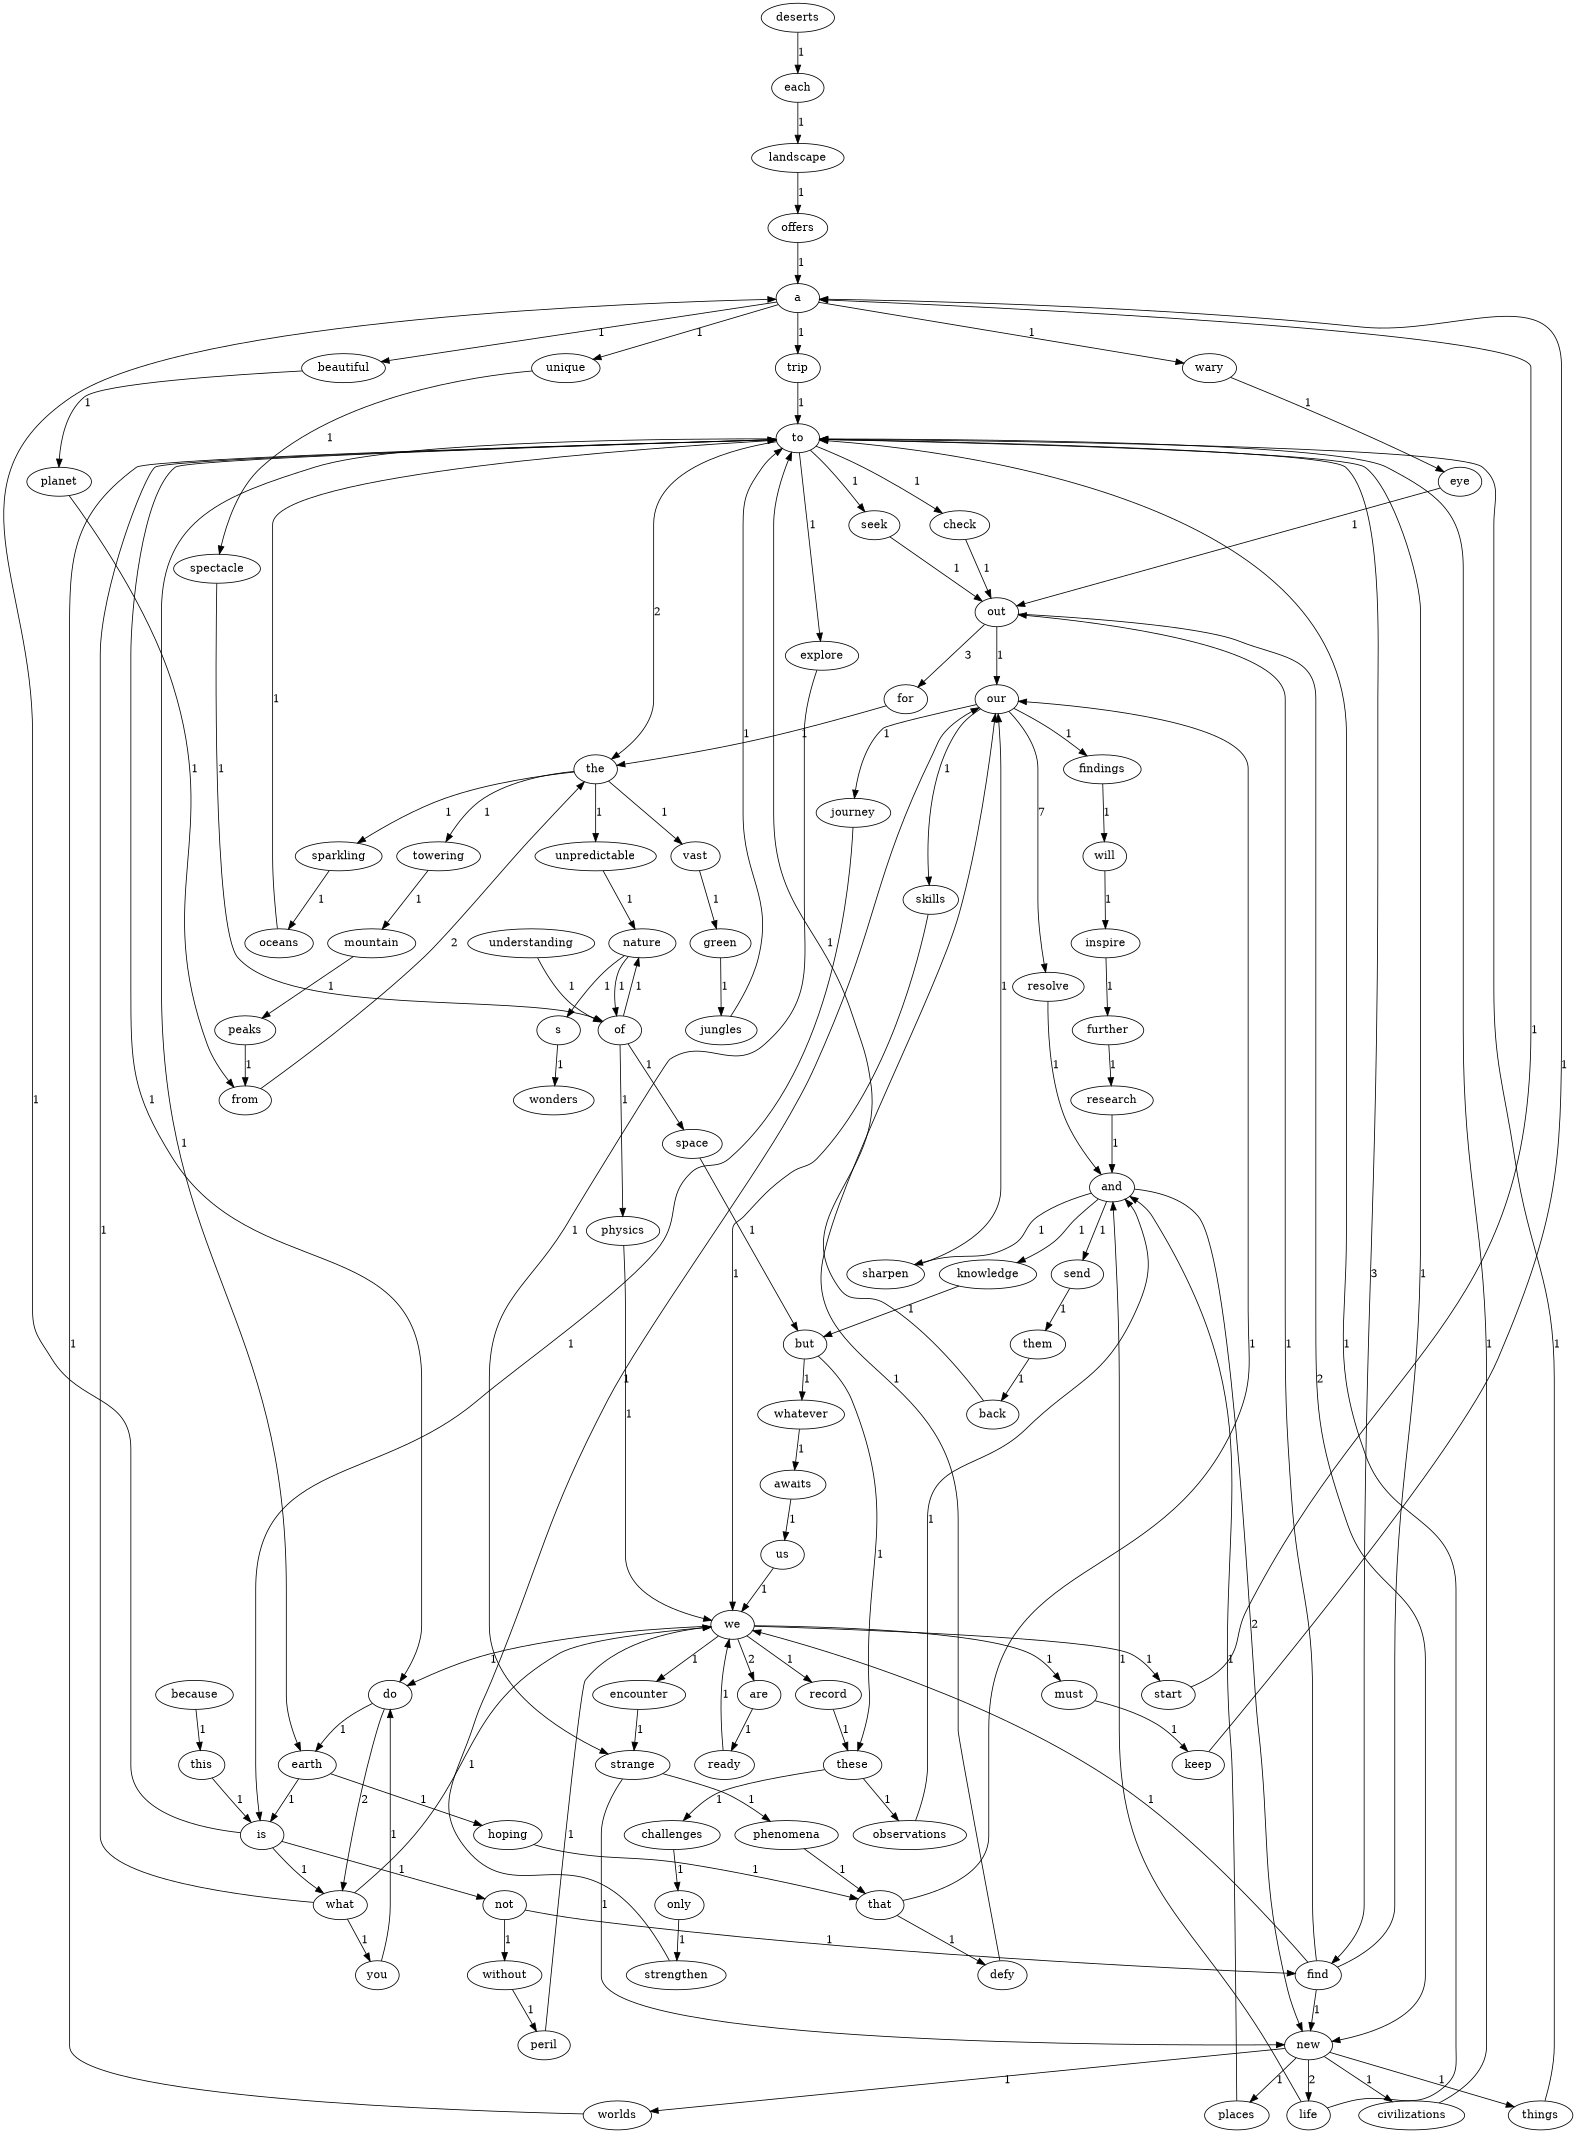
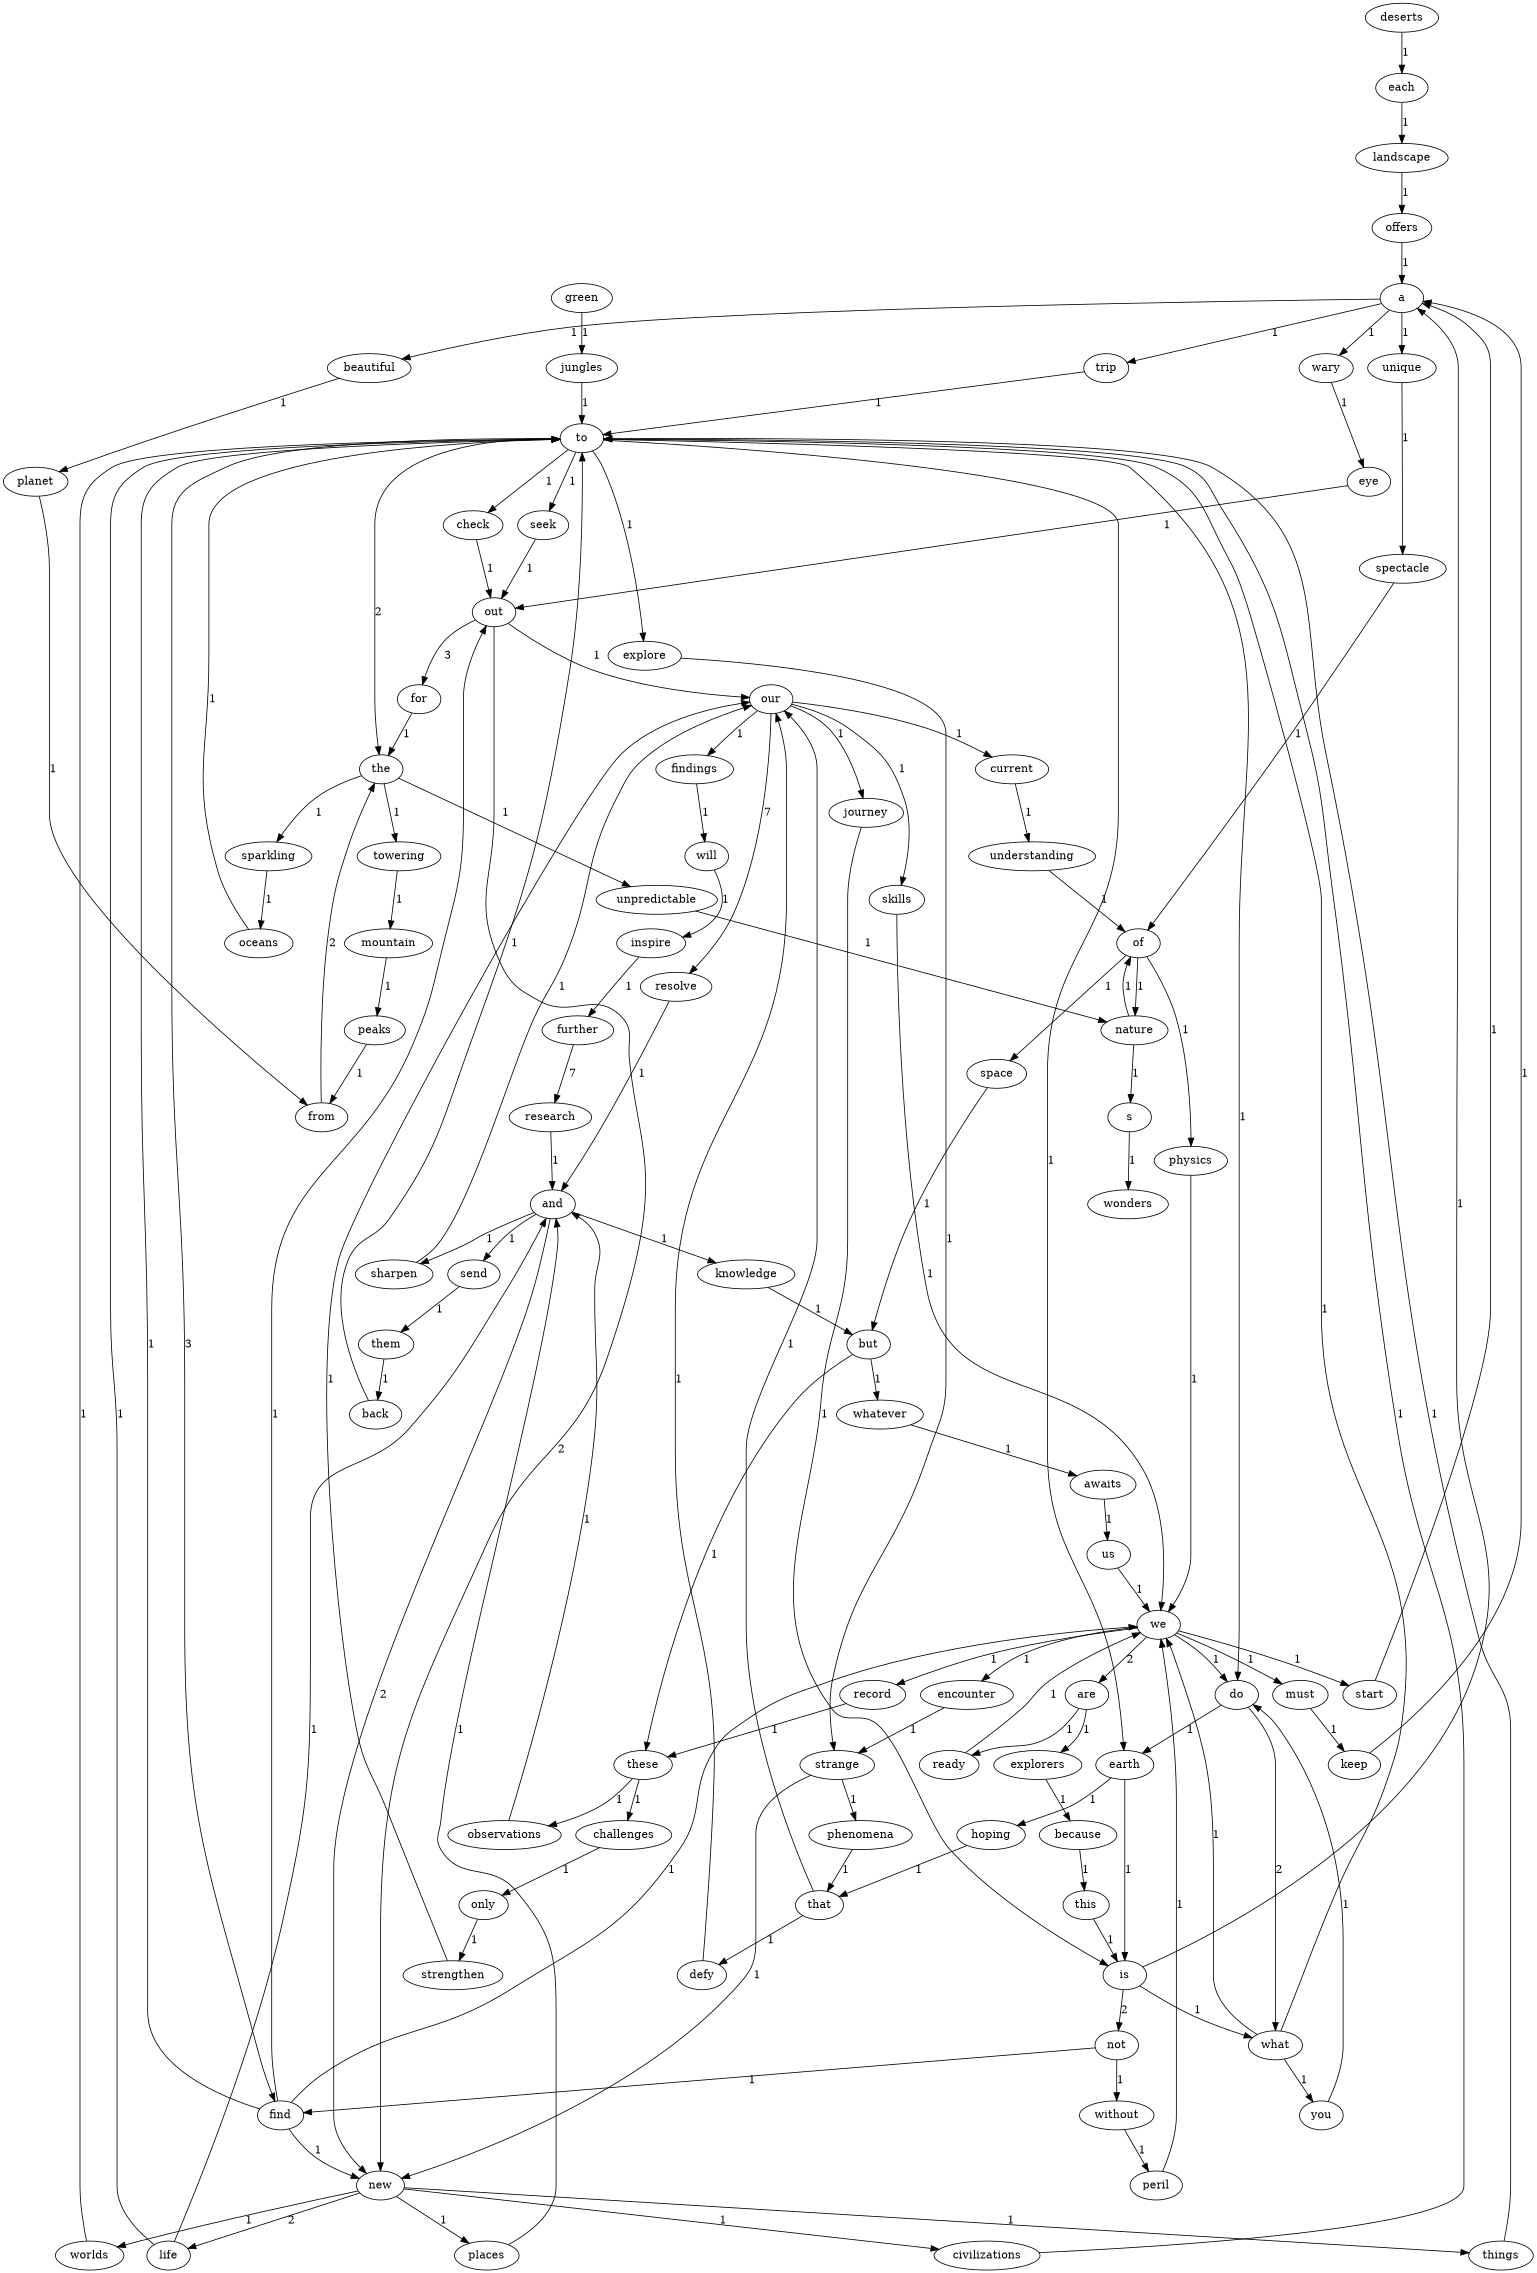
none -> (1012, 769)
(696, 856) -> none
(1114, 1065) -> (573, 1074)
none -> (1038, 1765)
(402, 1870) -> (1125, 2010)
